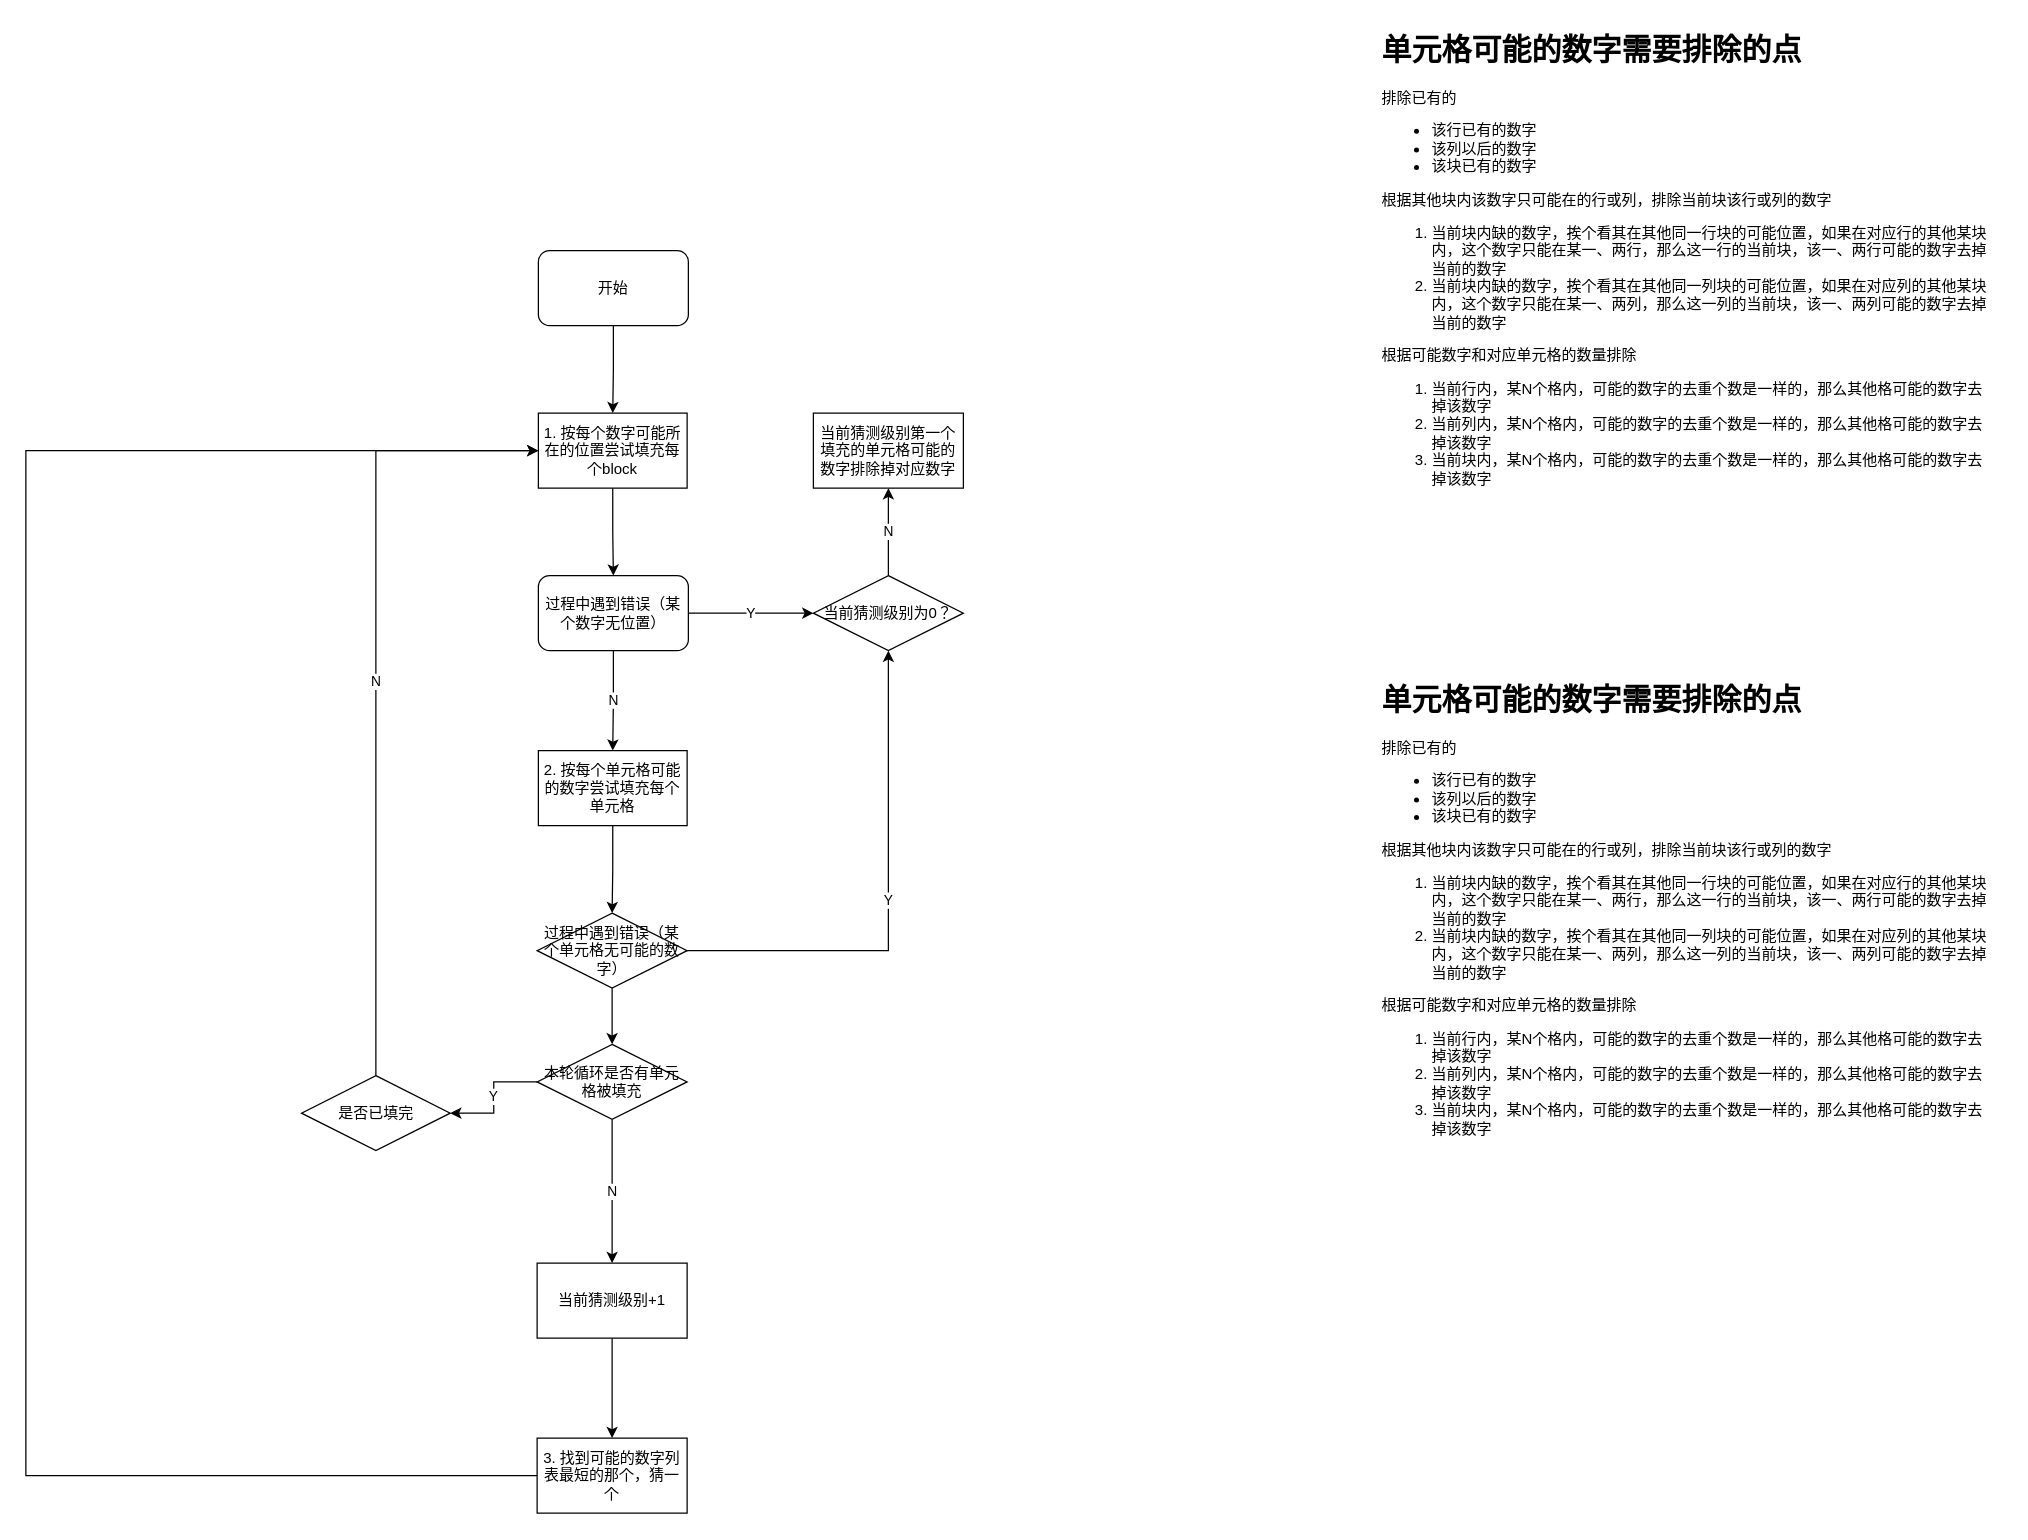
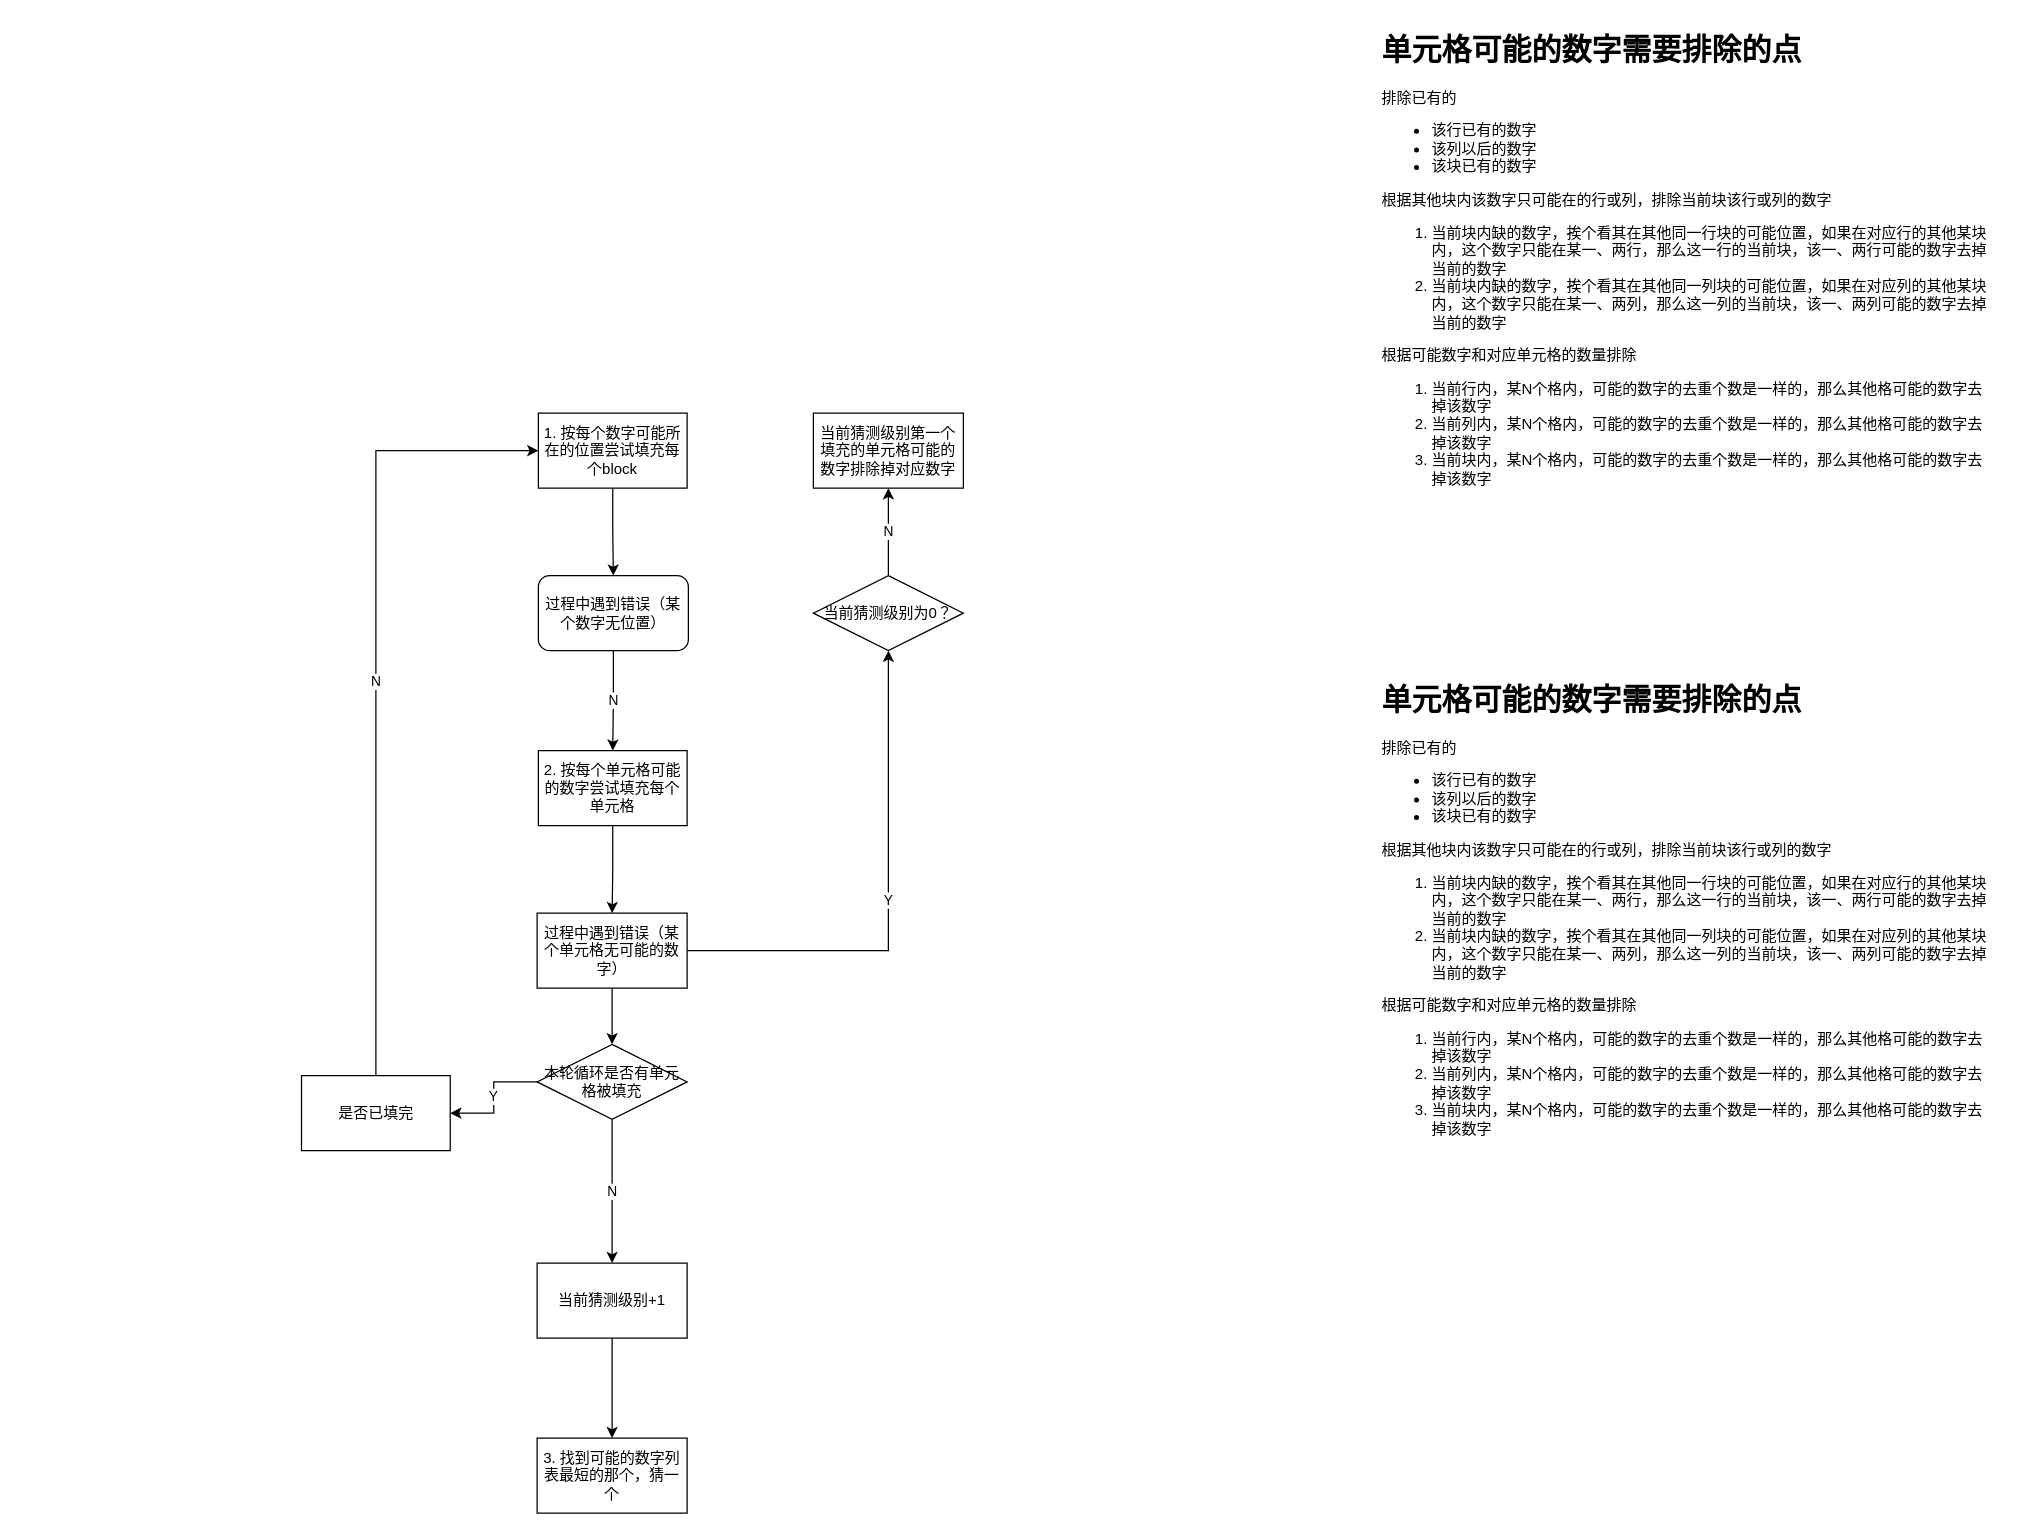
(613, 288) -> none
(613, 365) -> none
(746, 613) -> none
(612, 951) -> (612, 951)
(26, 1046) -> none
(376, 1113) -> (376, 1113)
